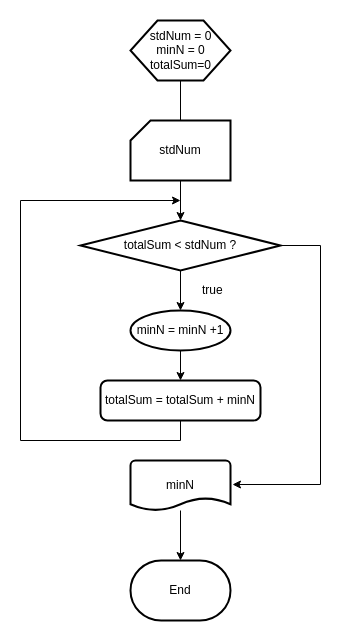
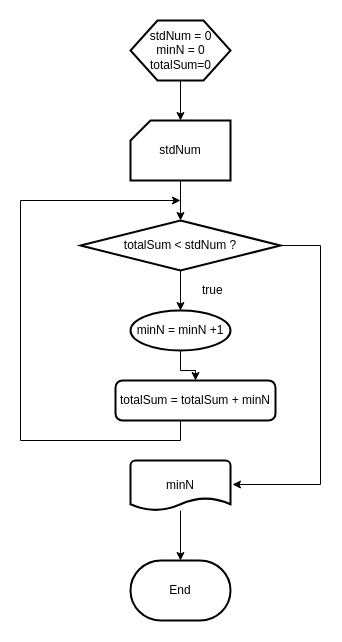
(181, 115) -> (181, 112)
(181, 401) -> (196, 401)
